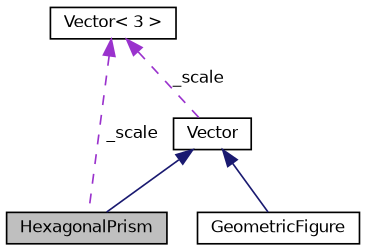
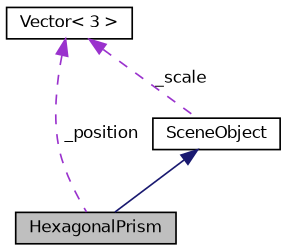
(130, 134) -> (99, 134)
(212, 134) -> (217, 134)
(278, 228) -> none
